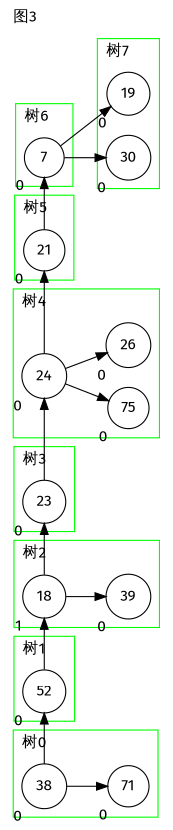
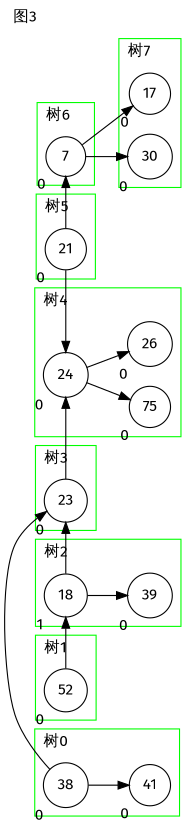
(128, 94) -> (150, 94)
(44, 318) -> (66, 306)
(44, 744) -> (5, 645)
(128, 786) -> (150, 785)
